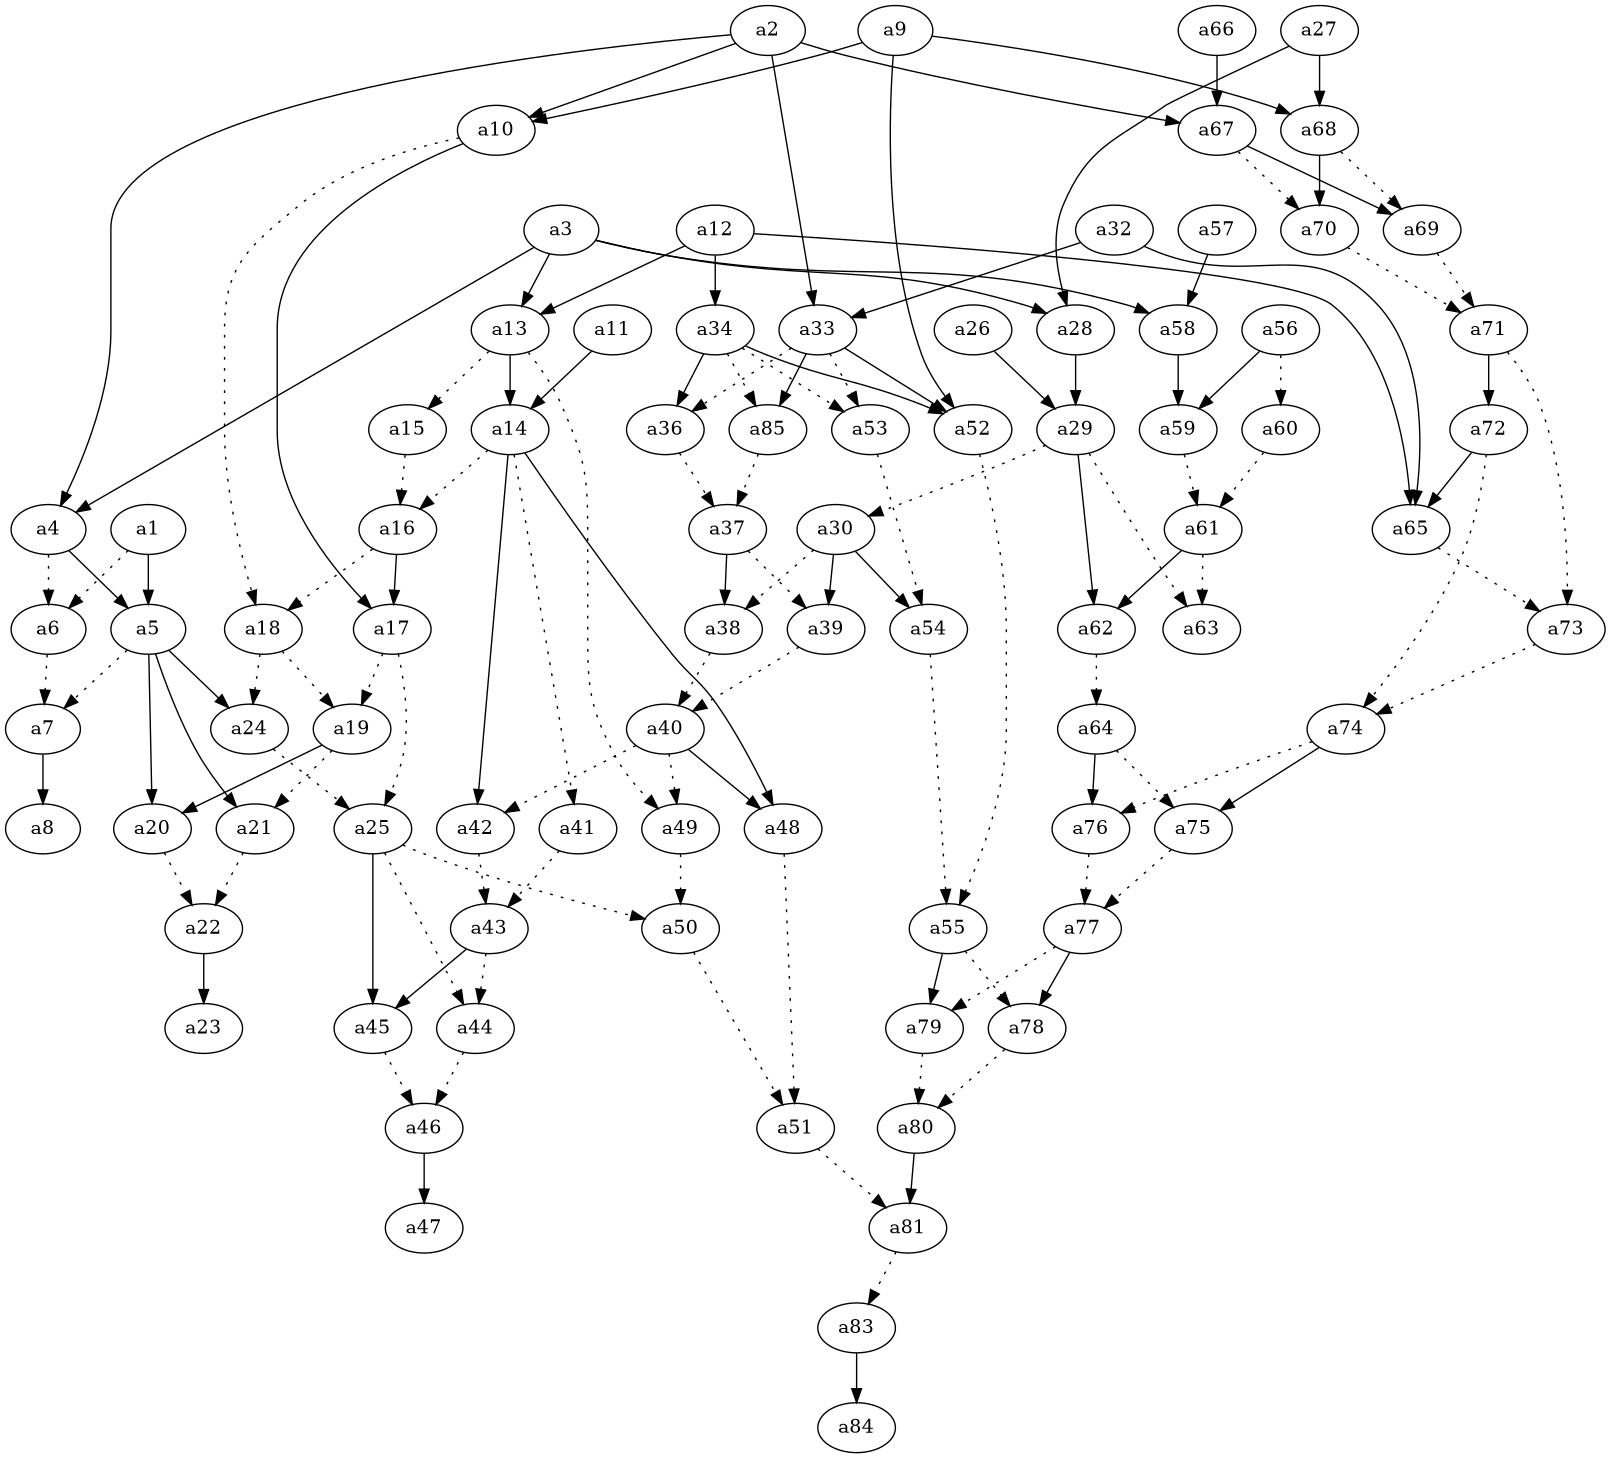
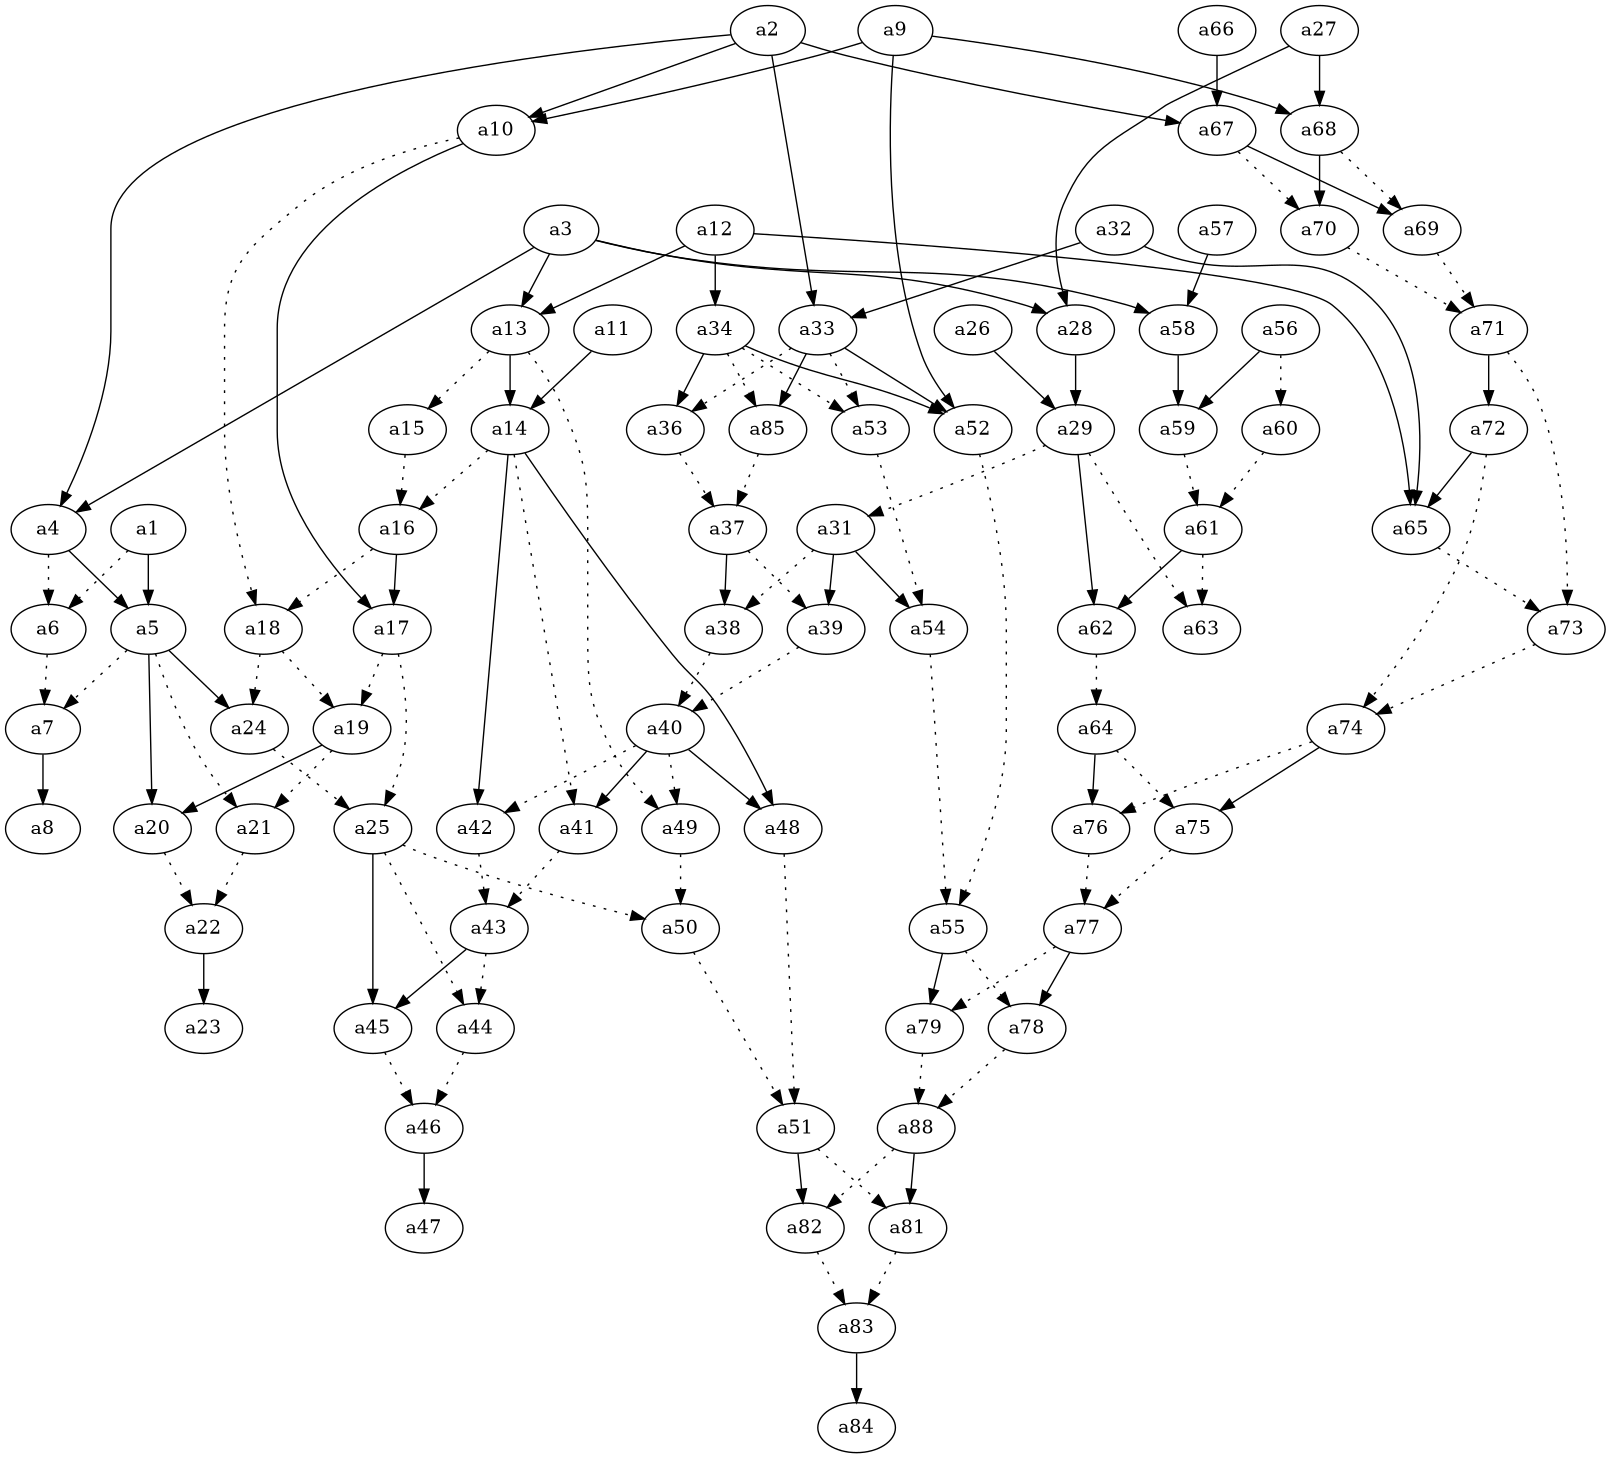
(836, 529) -> (836, 529)
(185, 728) -> (185, 728)
none -> (633, 767)
(916, 1128) -> (916, 1128)
none -> (805, 1228)
